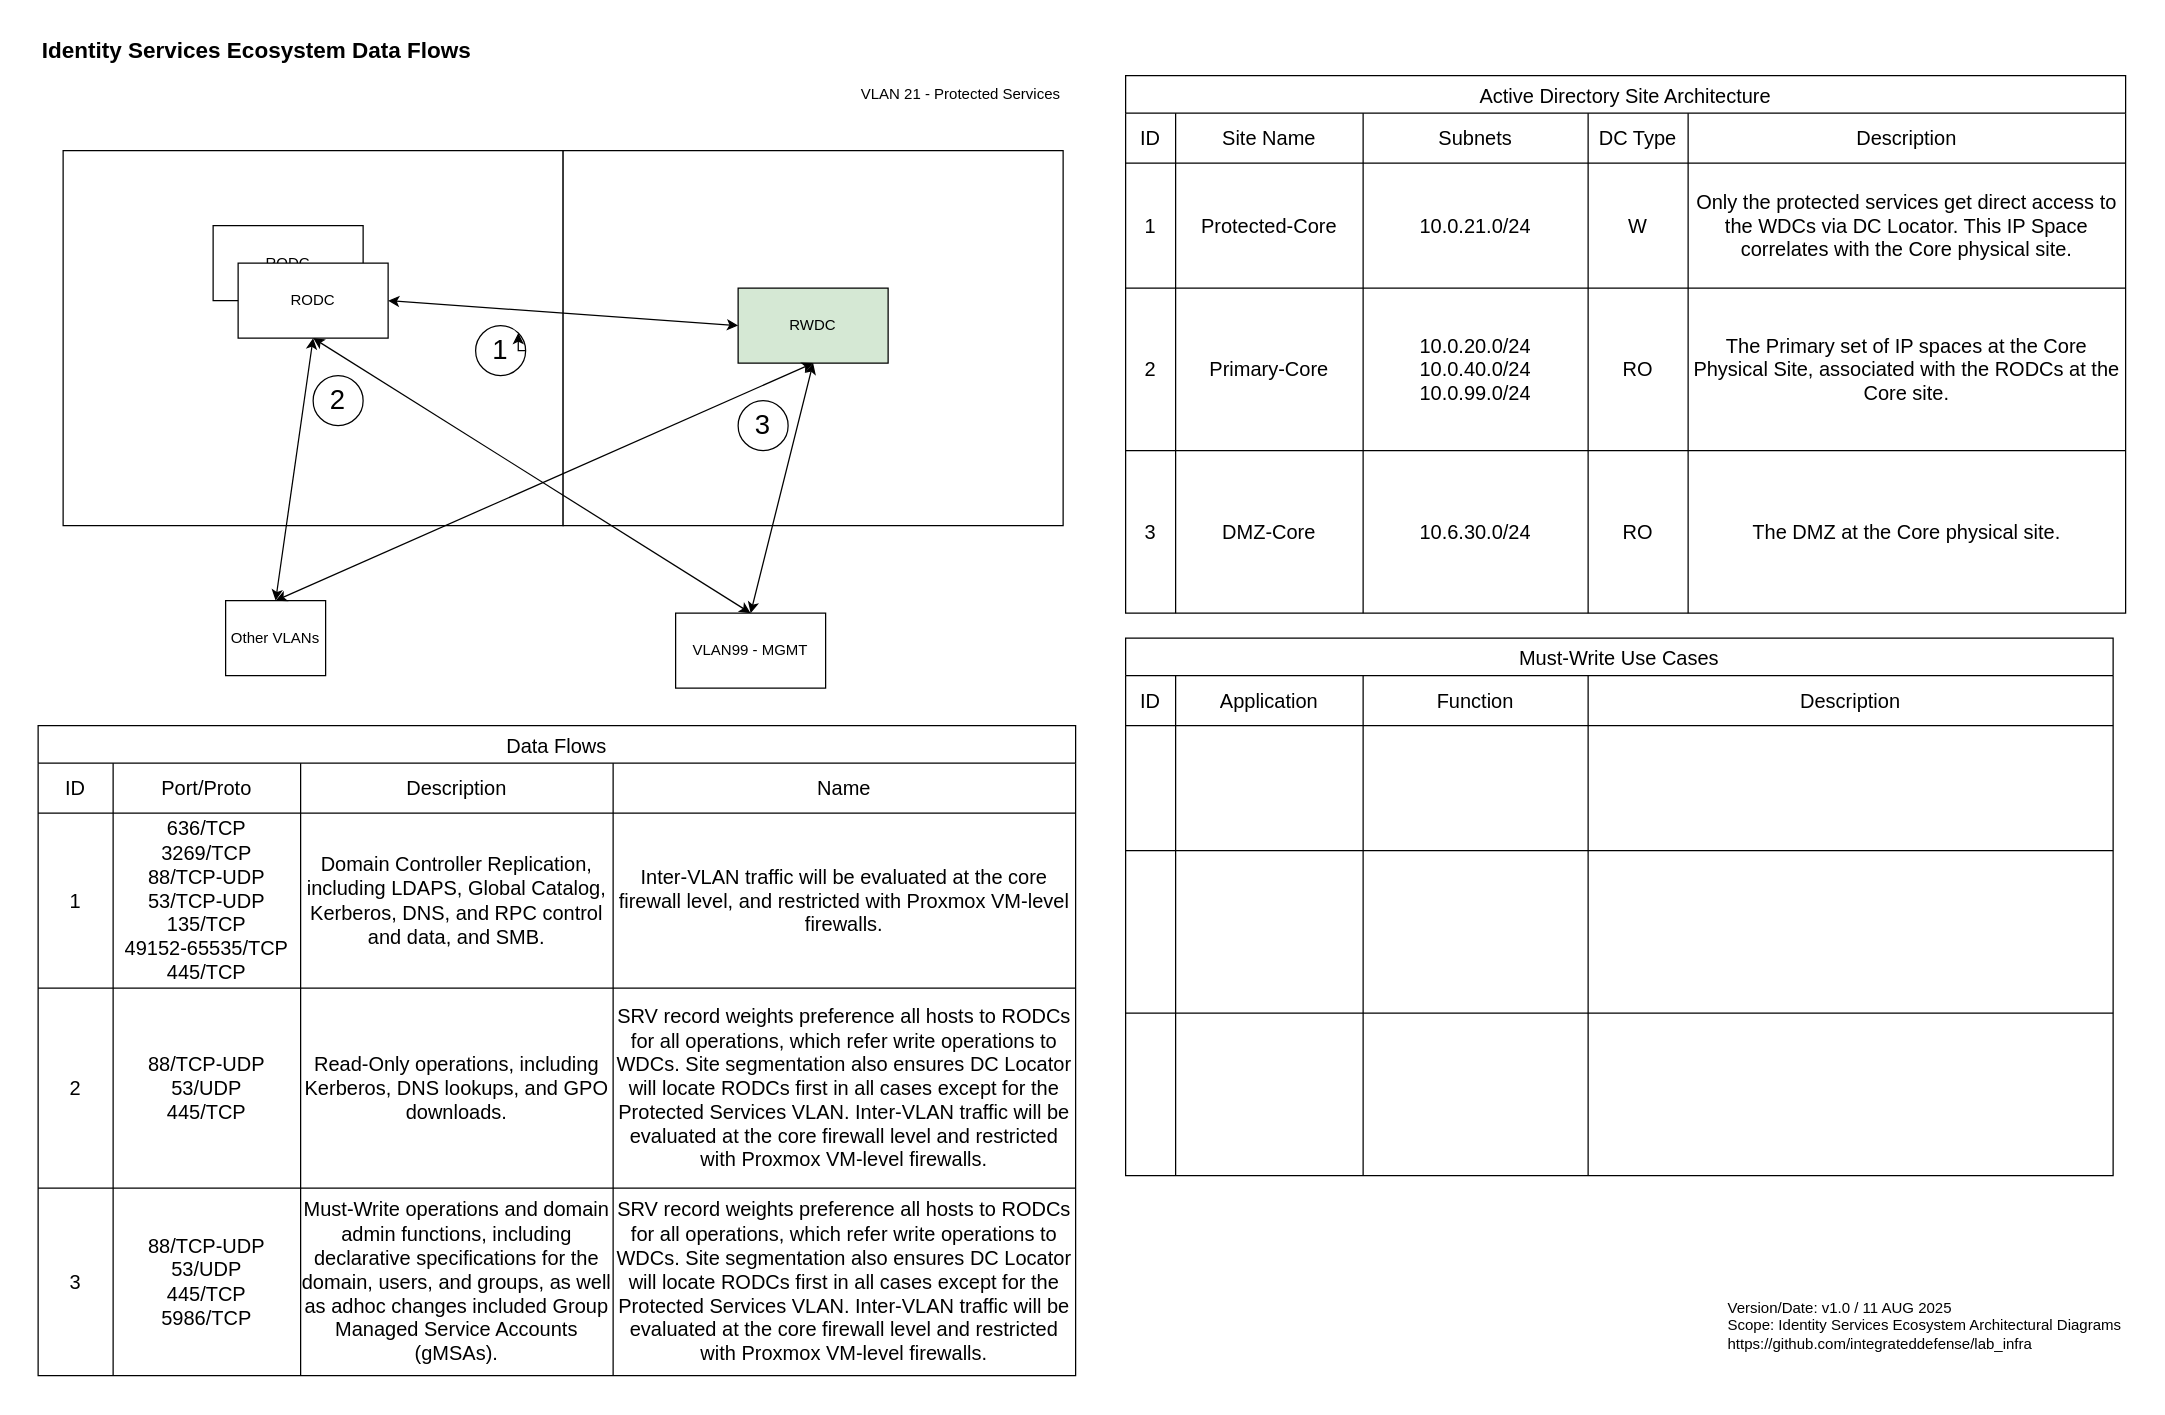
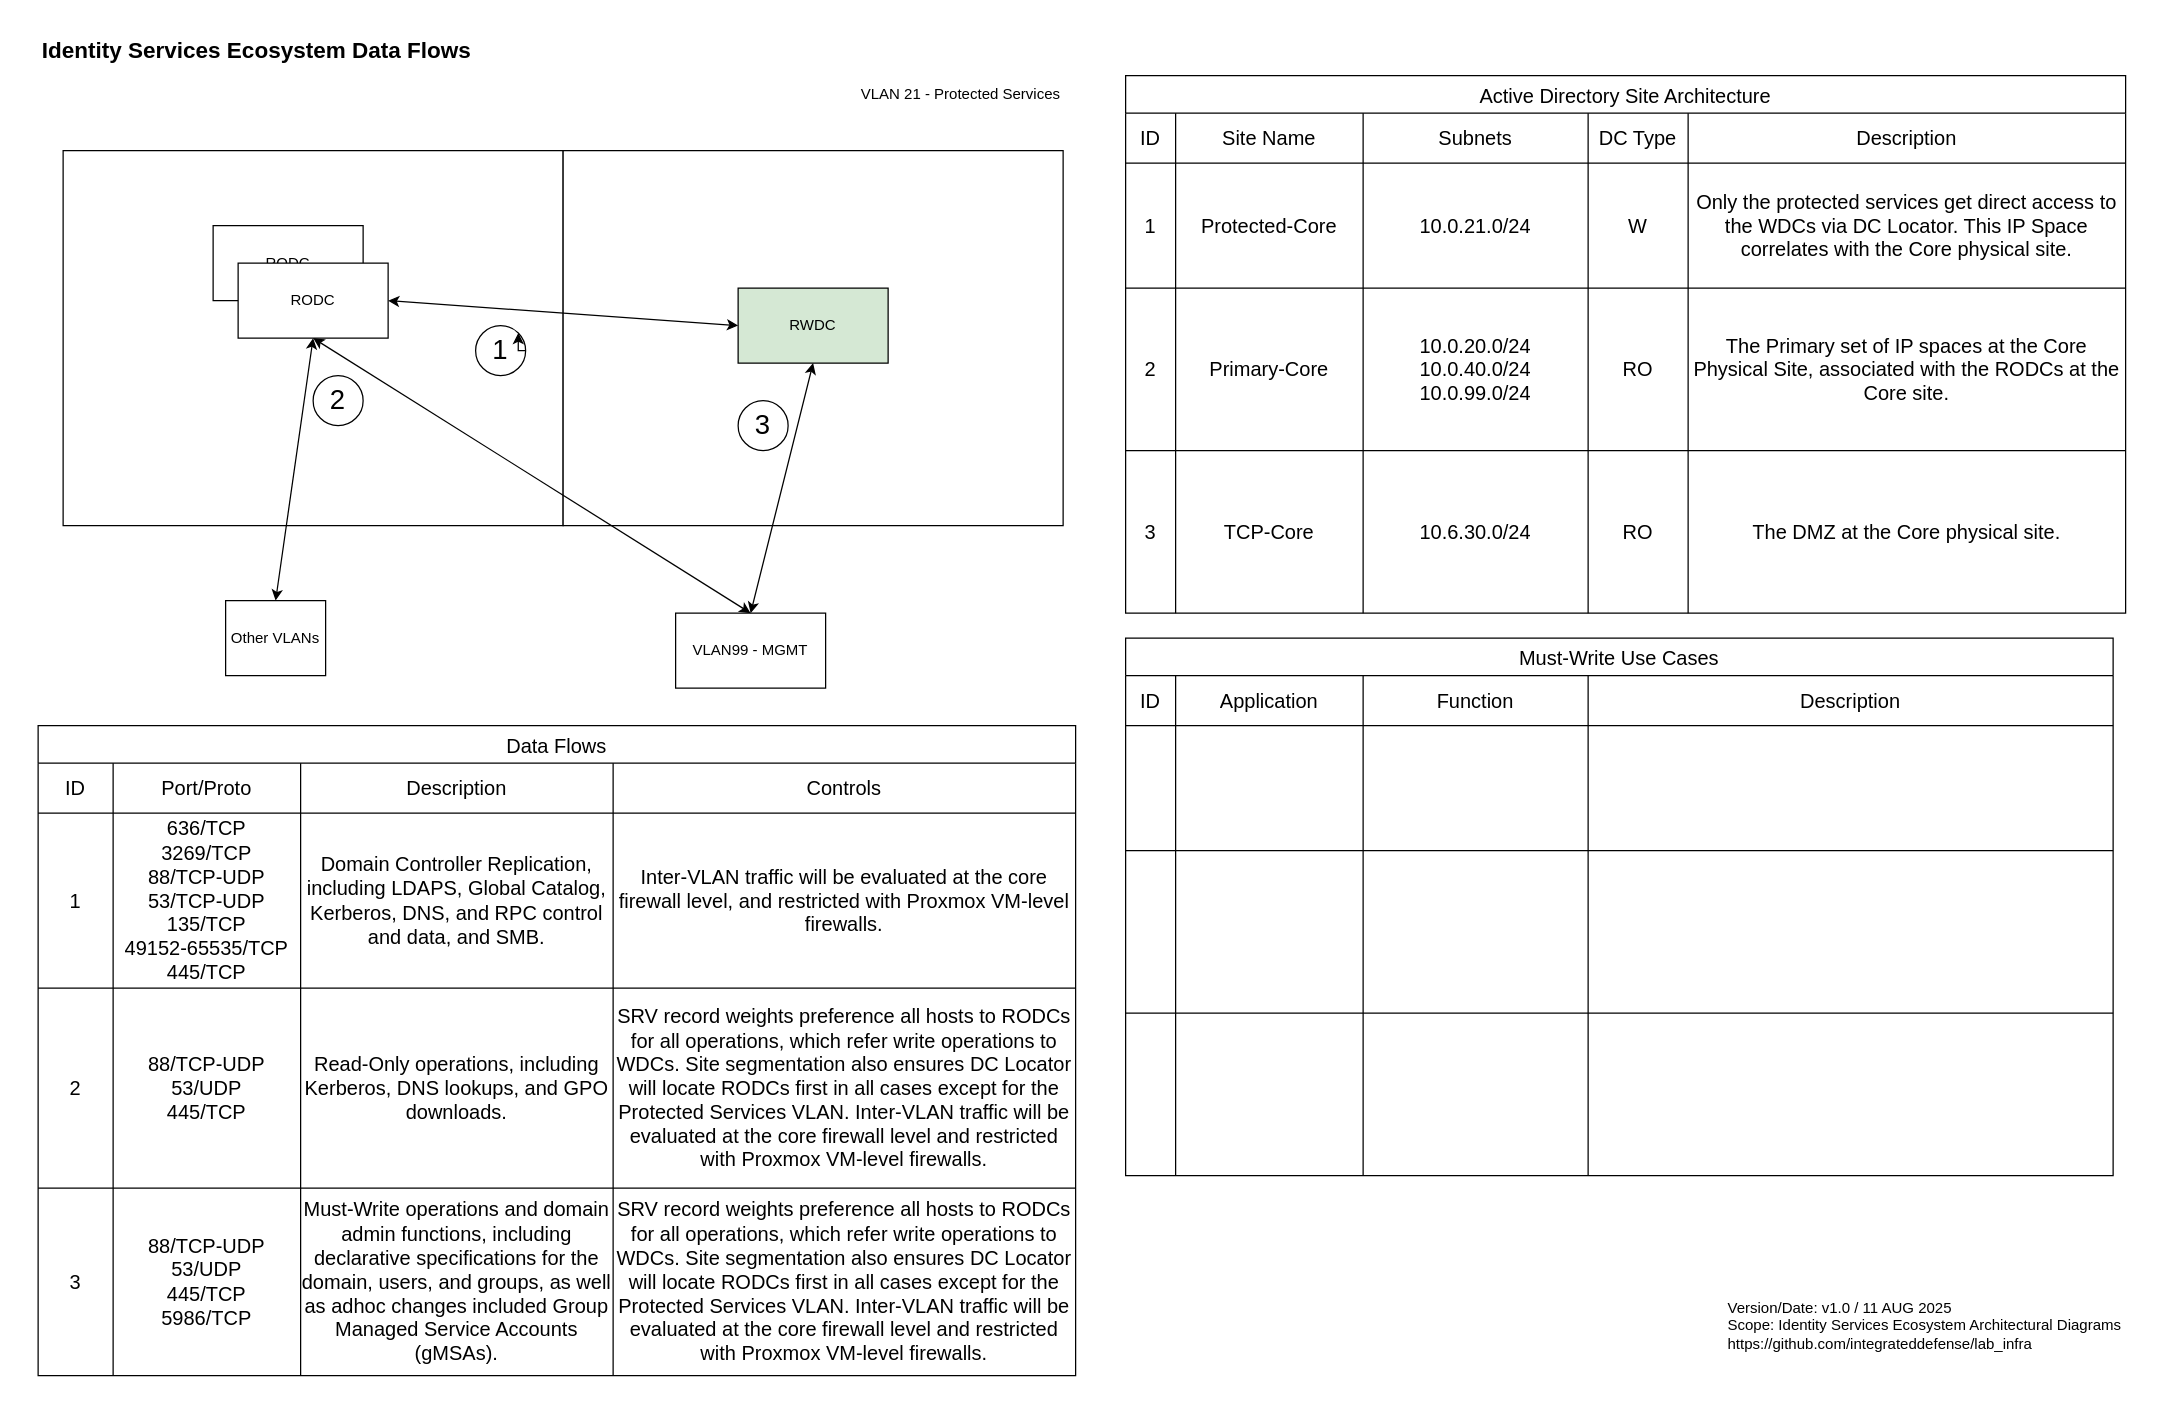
(546, 481) -> none
(1269, 532) -> (1269, 532)
(844, 788) -> (844, 788)
